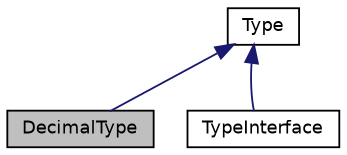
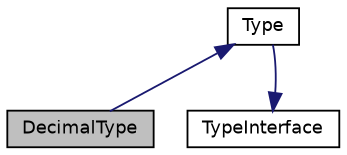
(251, 87) -> (276, 69)
